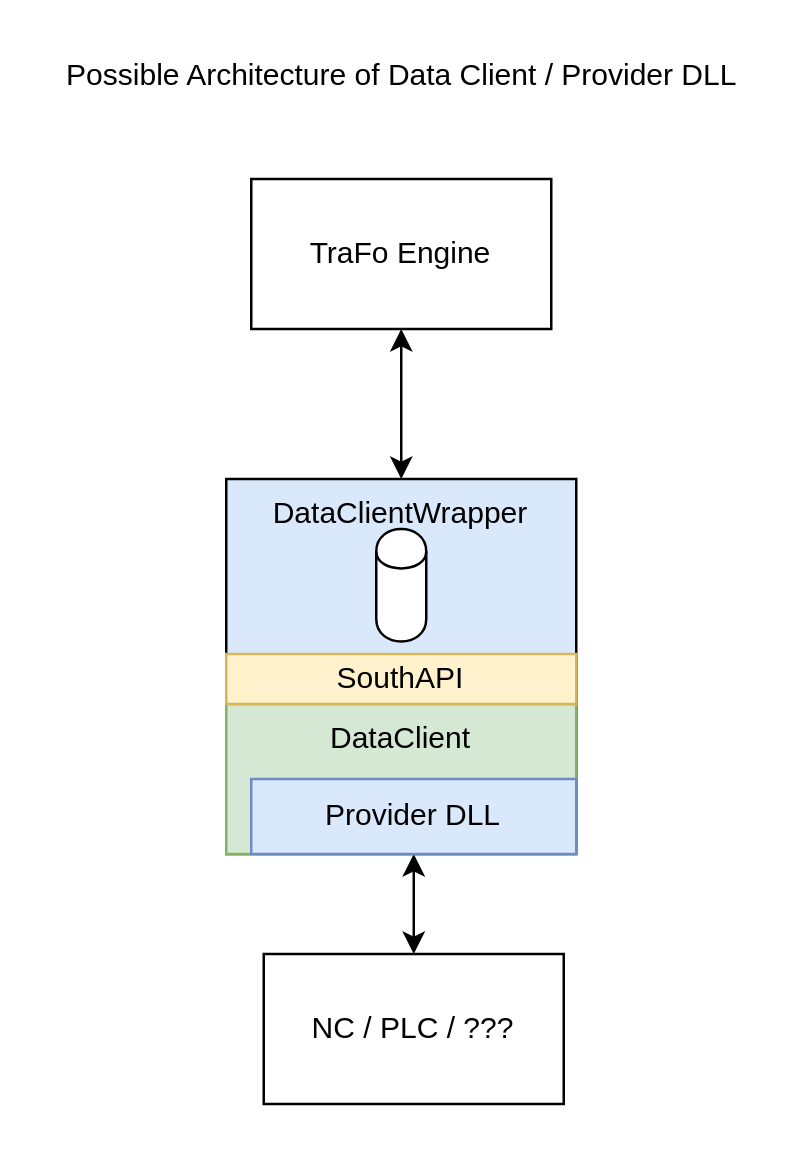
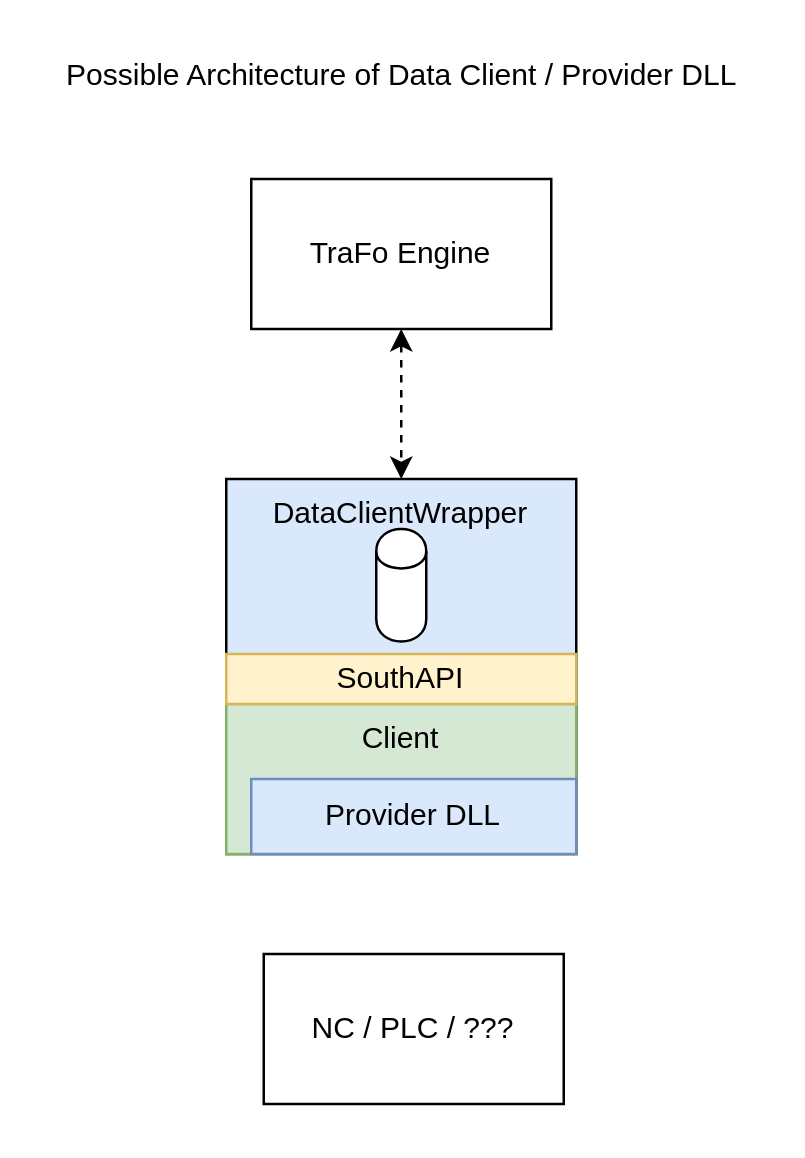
(401, 406) -> (401, 406)
(401, 739) -> (401, 739)
(414, 904) -> none
